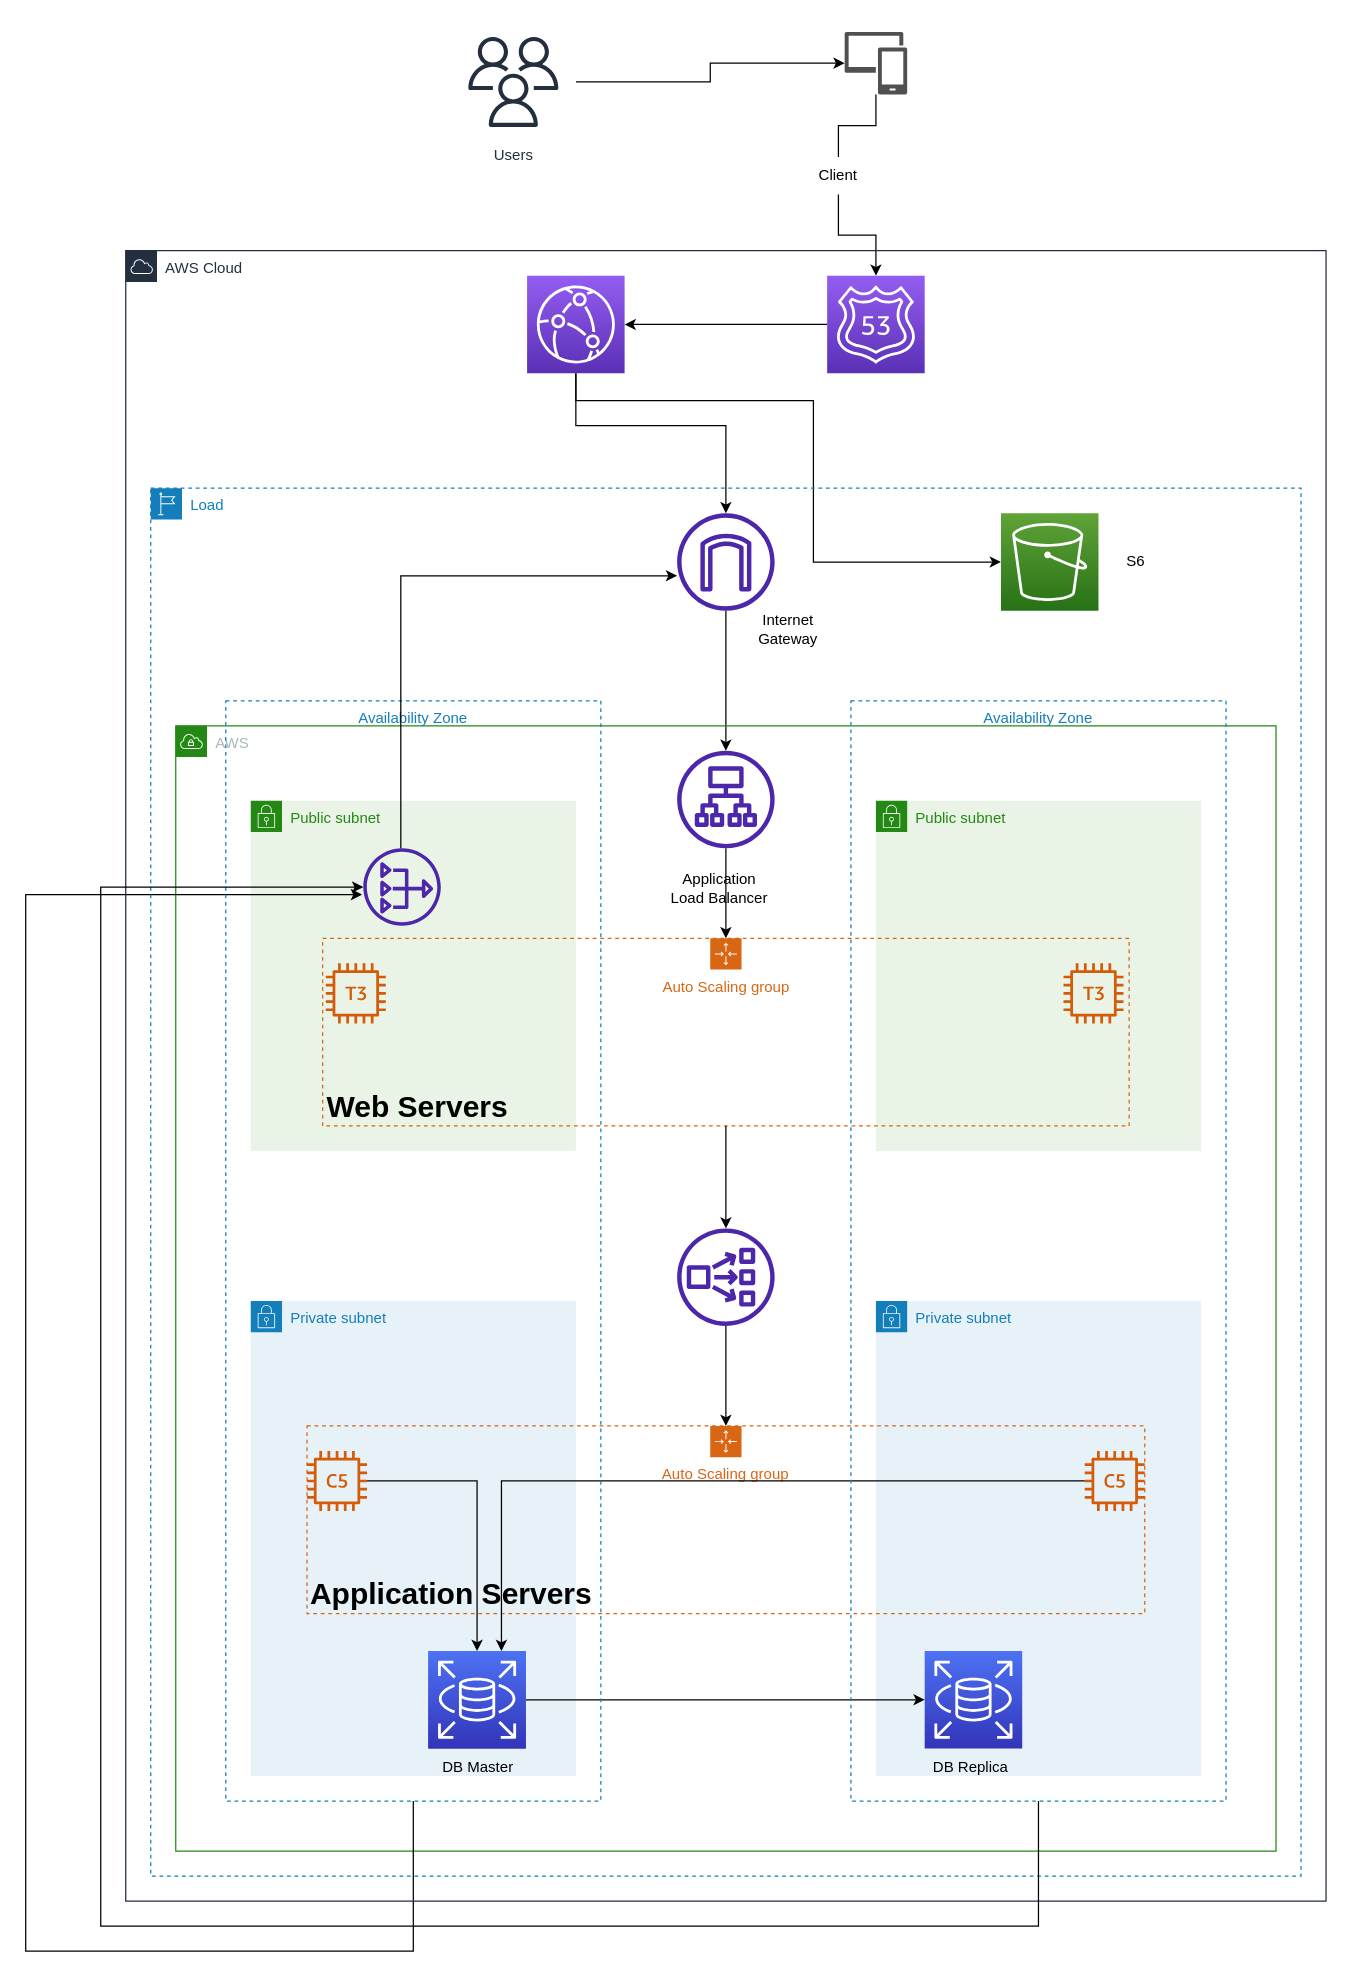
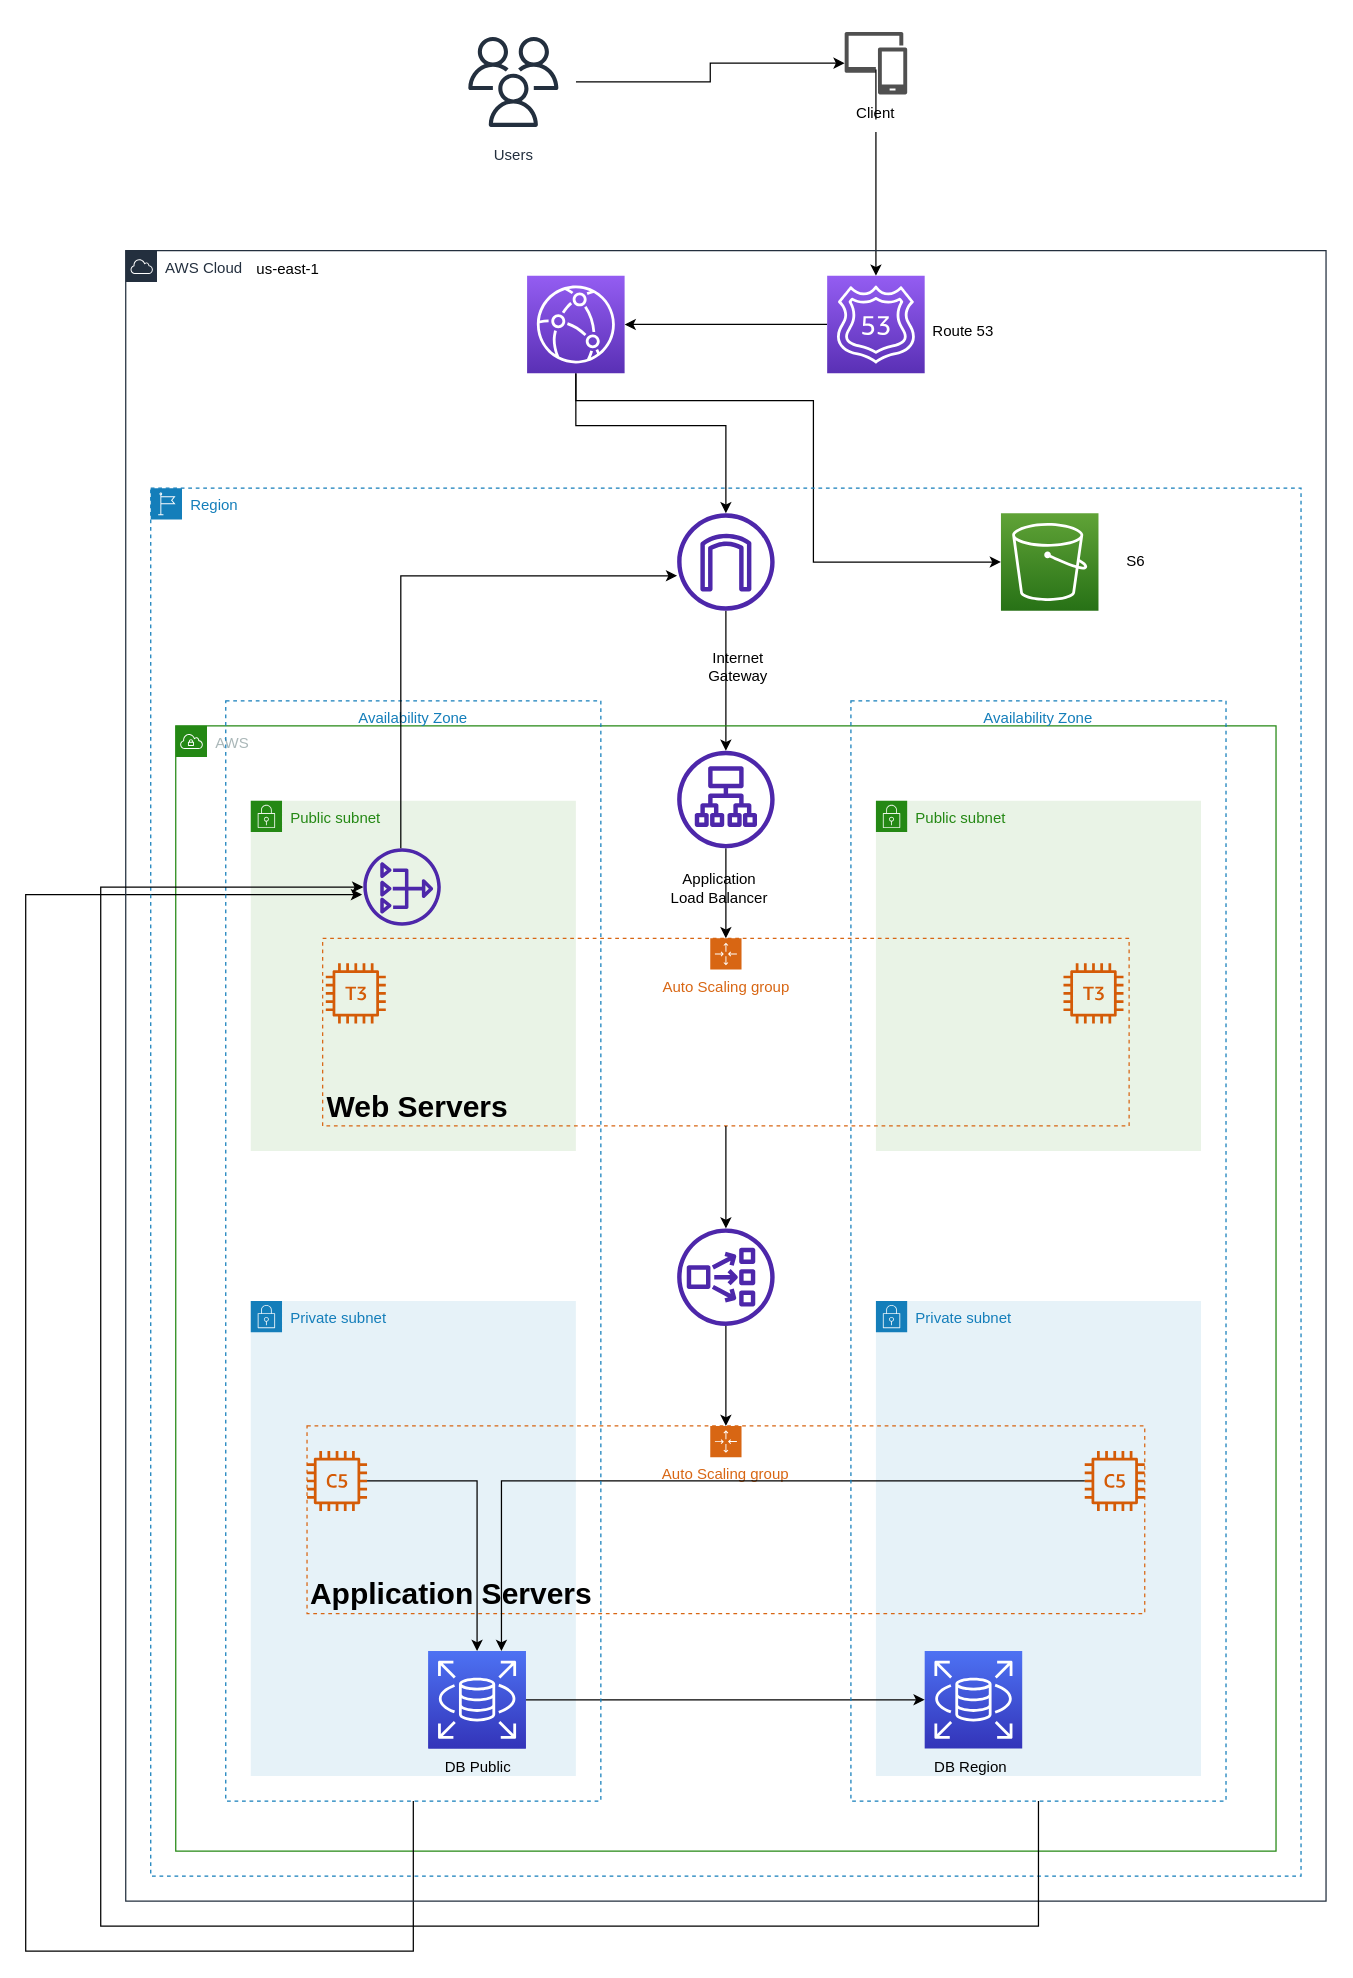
(838, 176) -> (876, 113)
none -> (288, 269)
none -> (963, 332)
(207, 506) -> (214, 506)
(788, 629) -> (738, 667)
(478, 1767) -> (478, 1767)
(971, 1767) -> (971, 1767)
